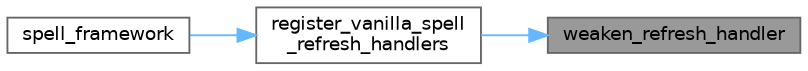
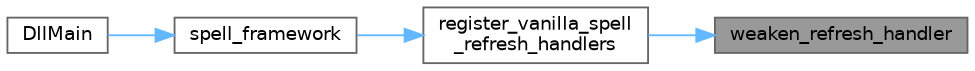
none -> (58, 35)
